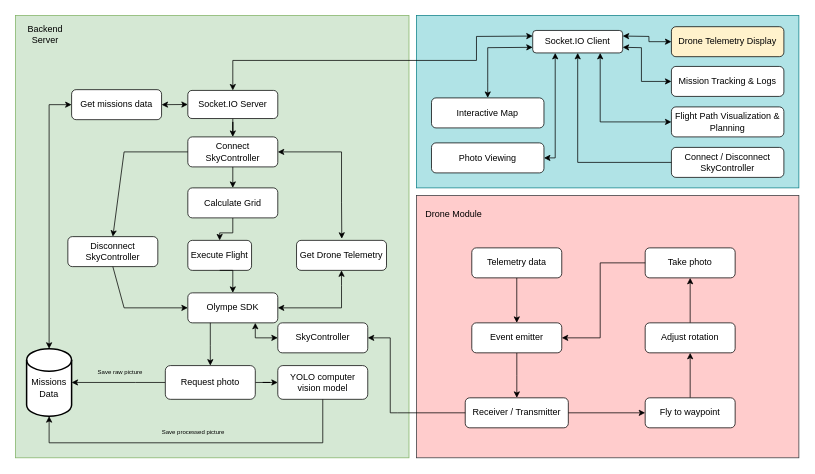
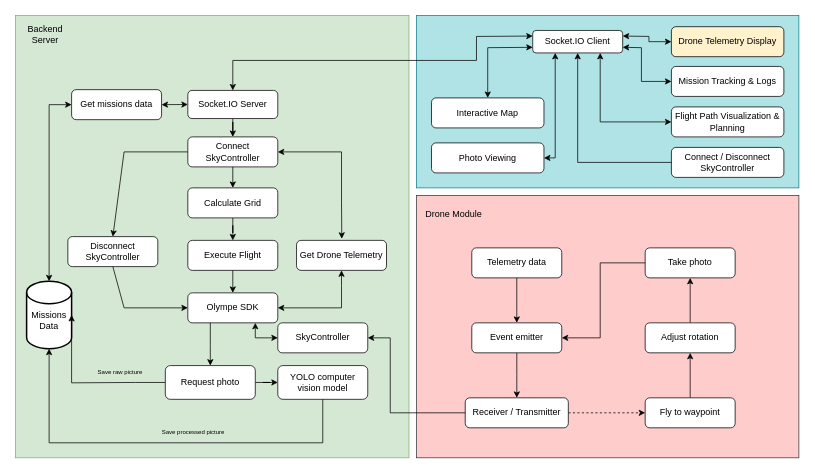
(220, 255) -> (233, 255)
(49, 383) -> (49, 315)
(605, 413) -> (605, 413)
